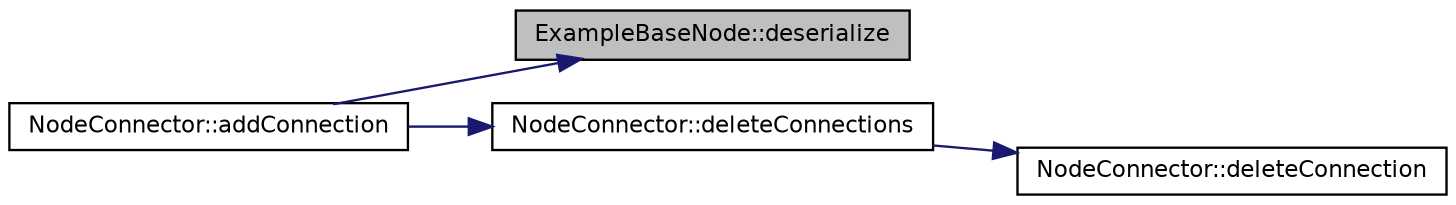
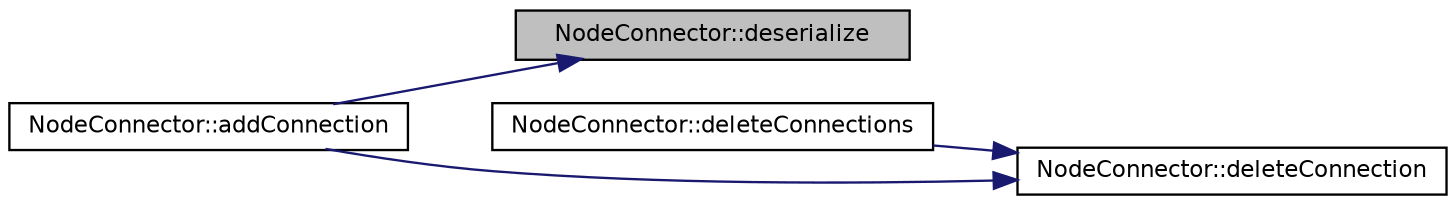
(713, 35) -> (713, 35)
(438, 127) -> (659, 180)
